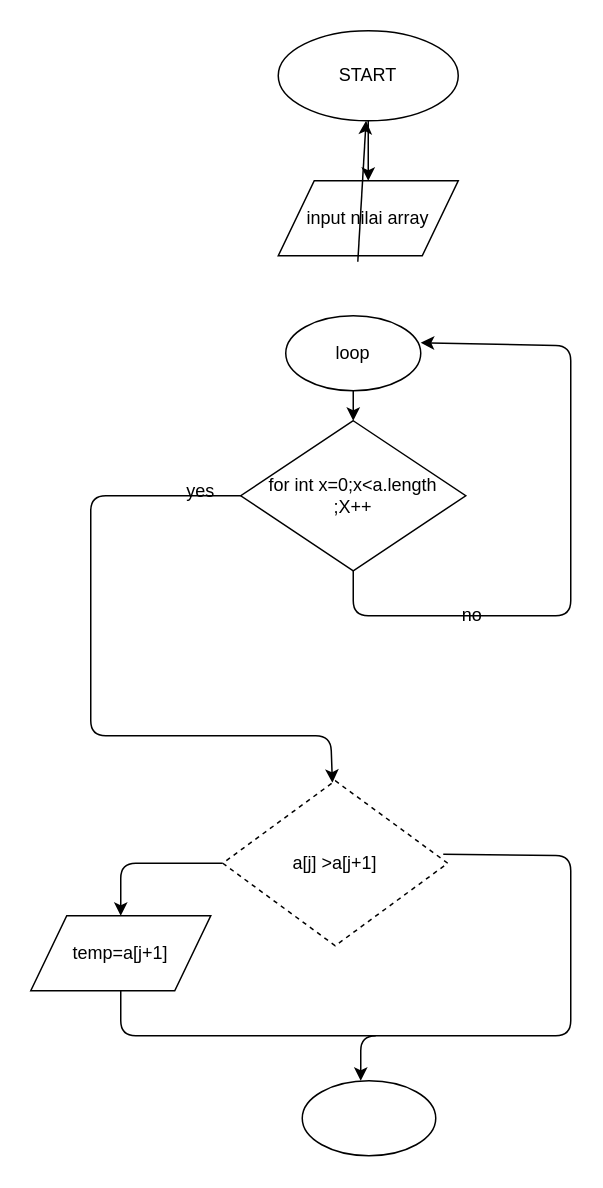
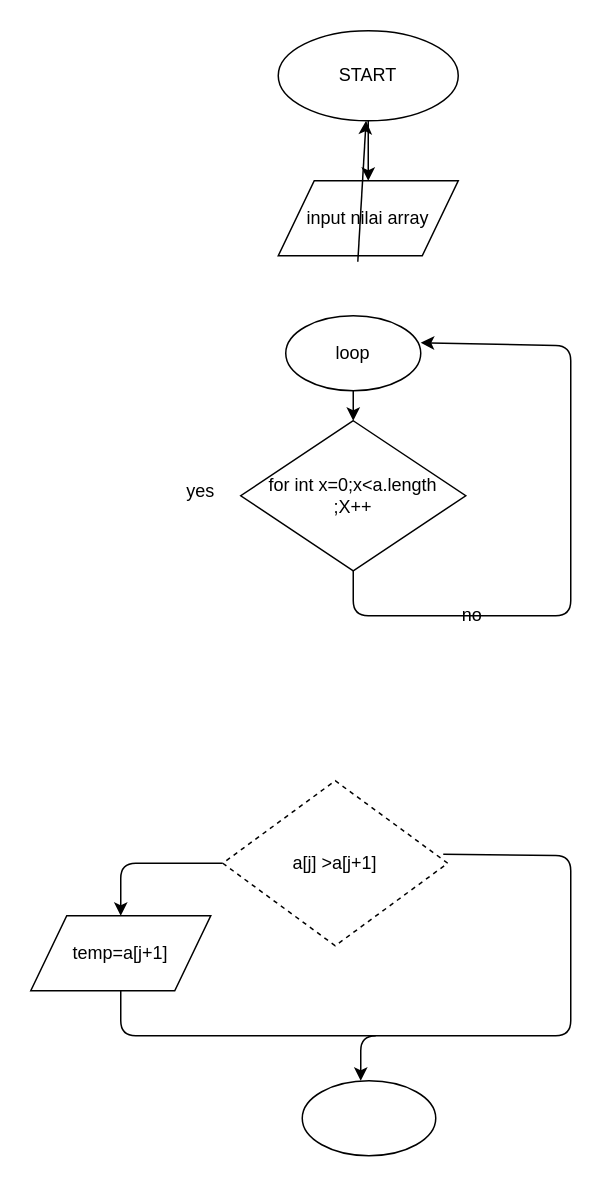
(91, 674) -> none
